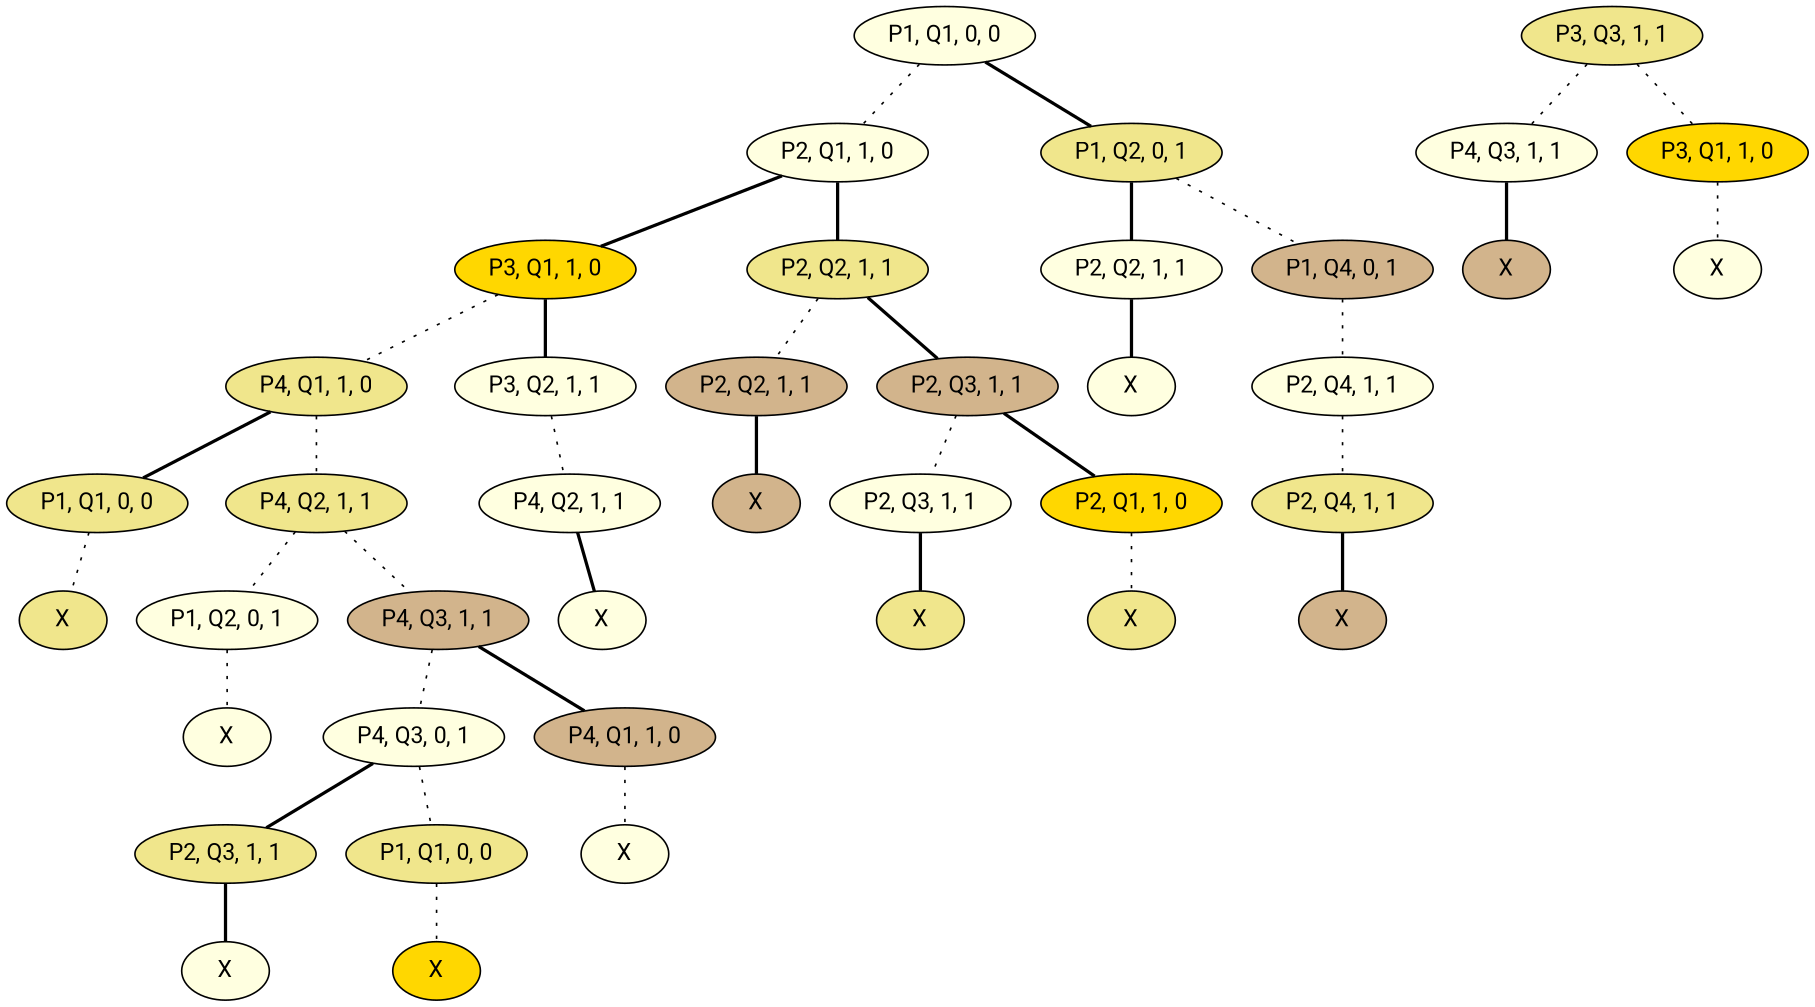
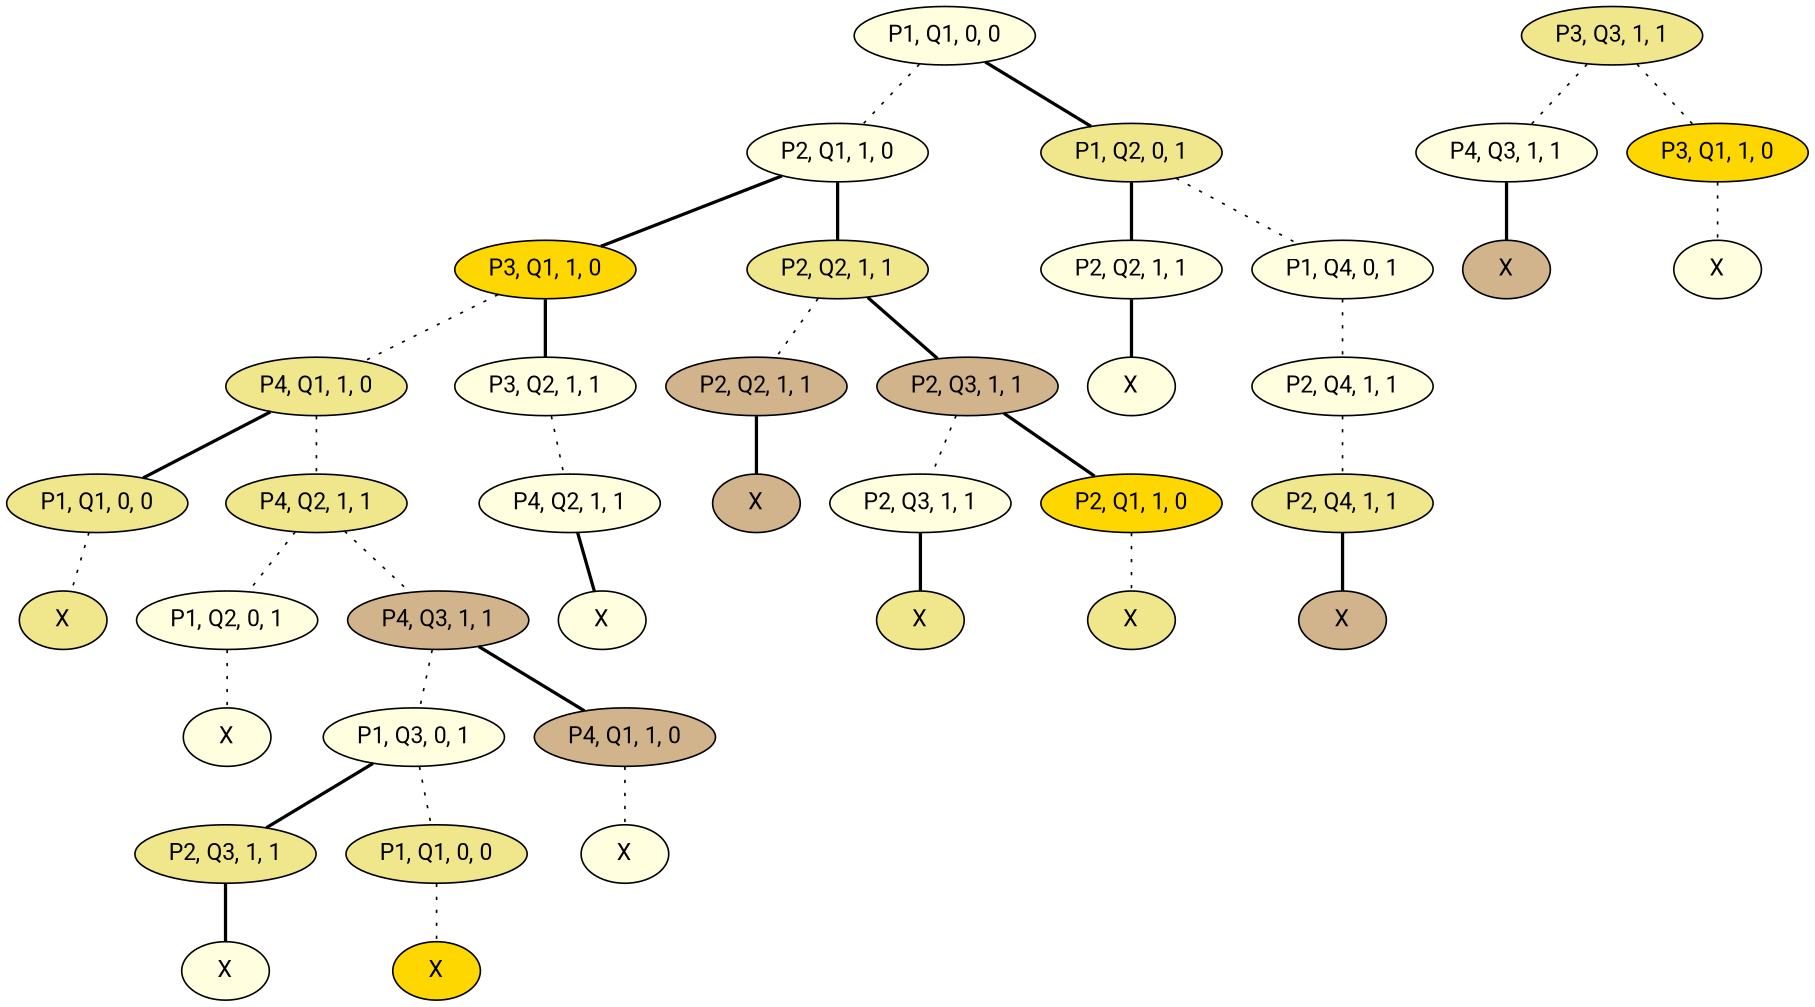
(1343, 270) -> (1343, 270)
(414, 737) -> (414, 737)
